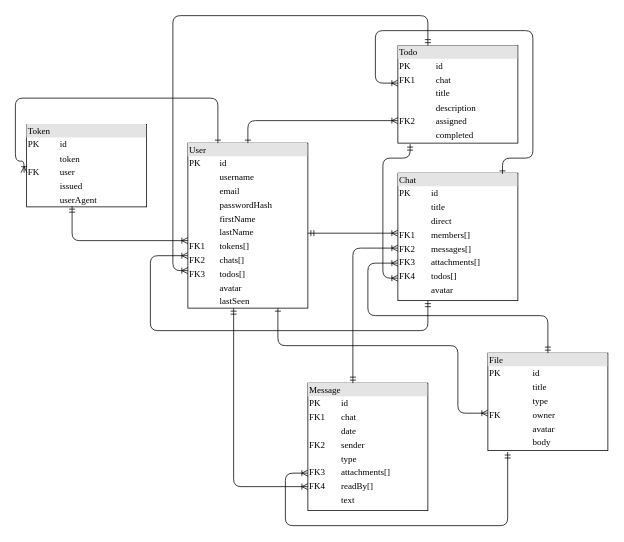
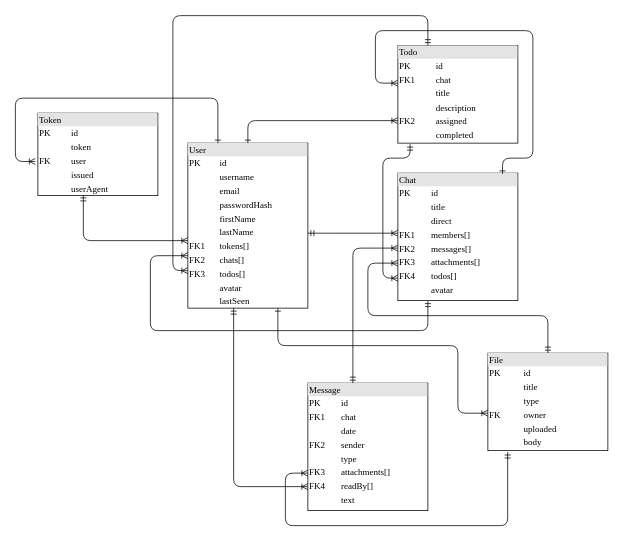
(87, 165) -> (98, 154)
(506, 391) -> (507, 391)
